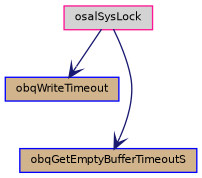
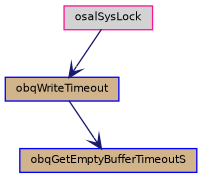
(131, 82) -> (81, 119)
